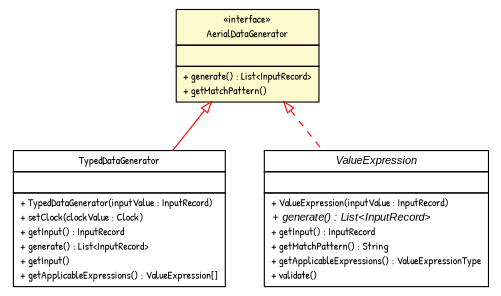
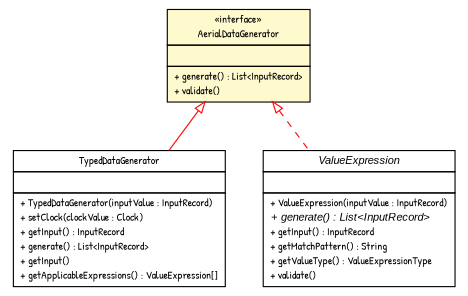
(225, 91) -> (197, 91)
(376, 261) -> (351, 261)
